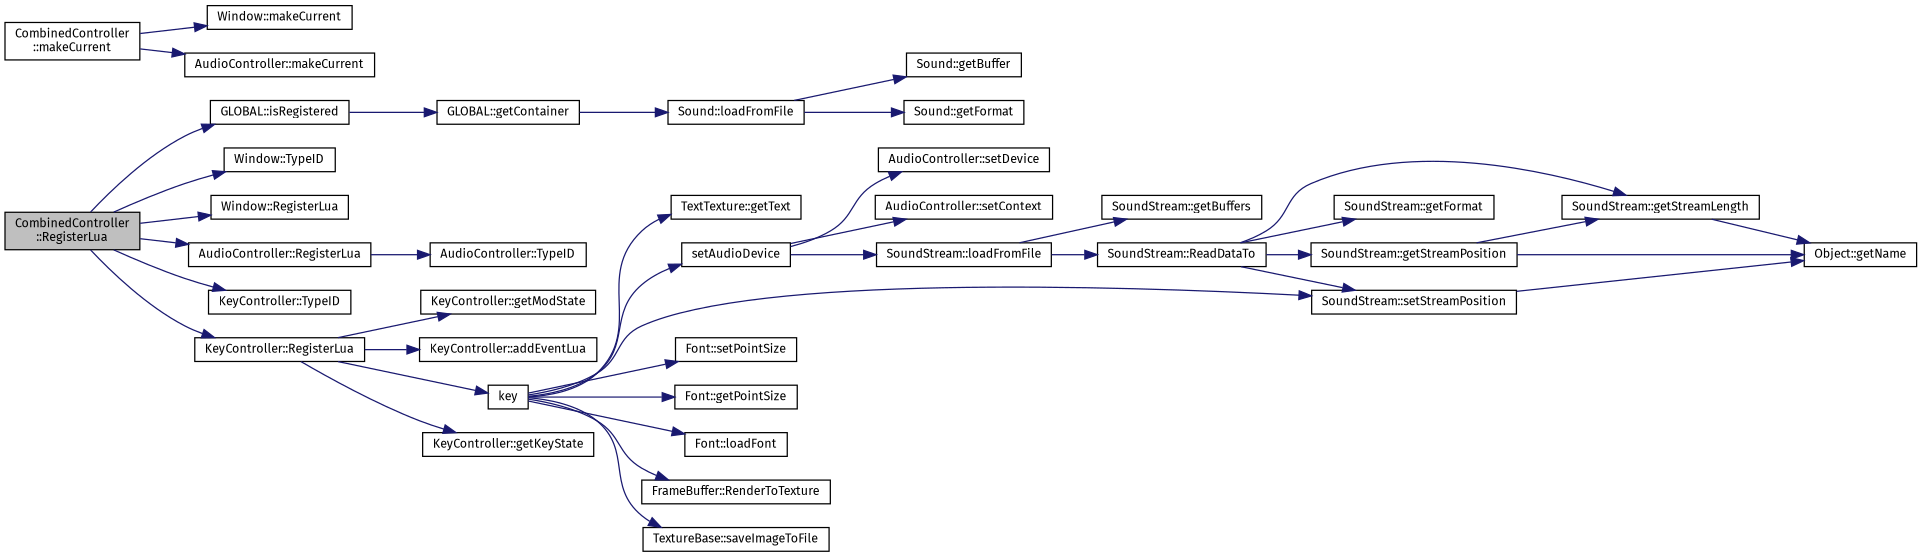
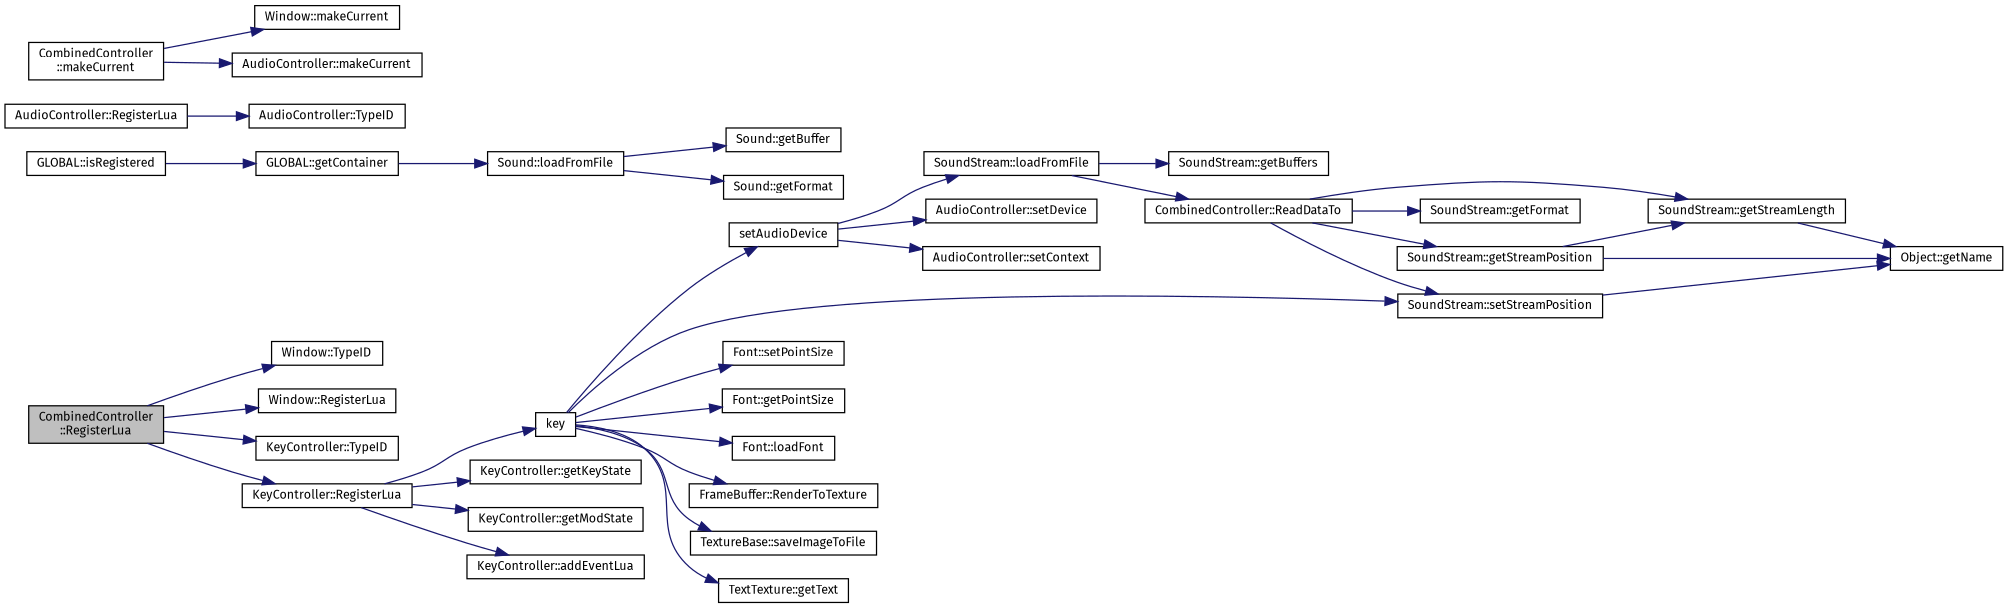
(142, 164) -> none
(158, 241) -> none
(1182, 255) -> (1249, 211)
